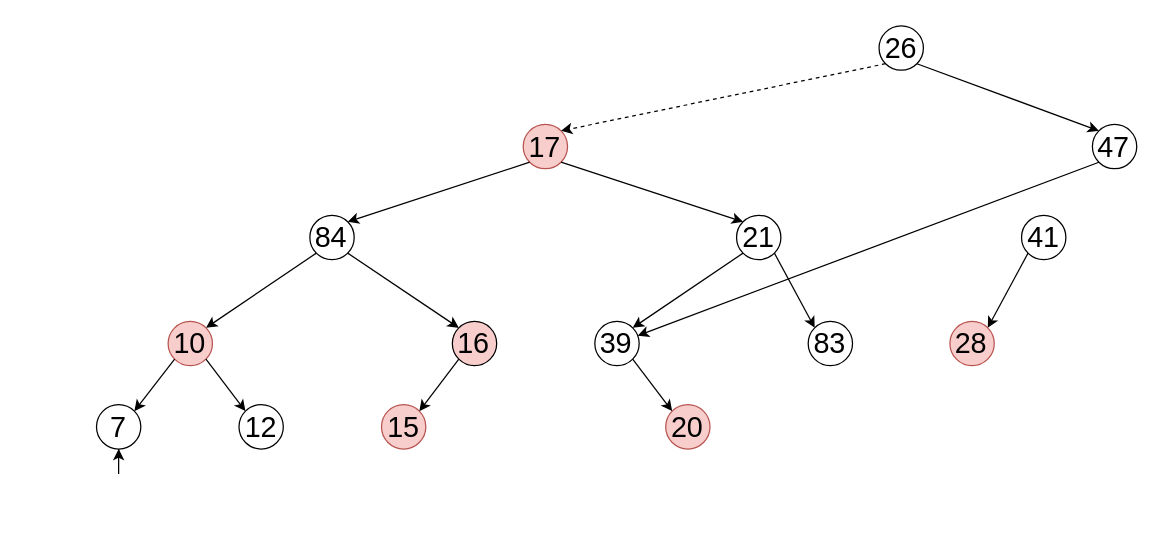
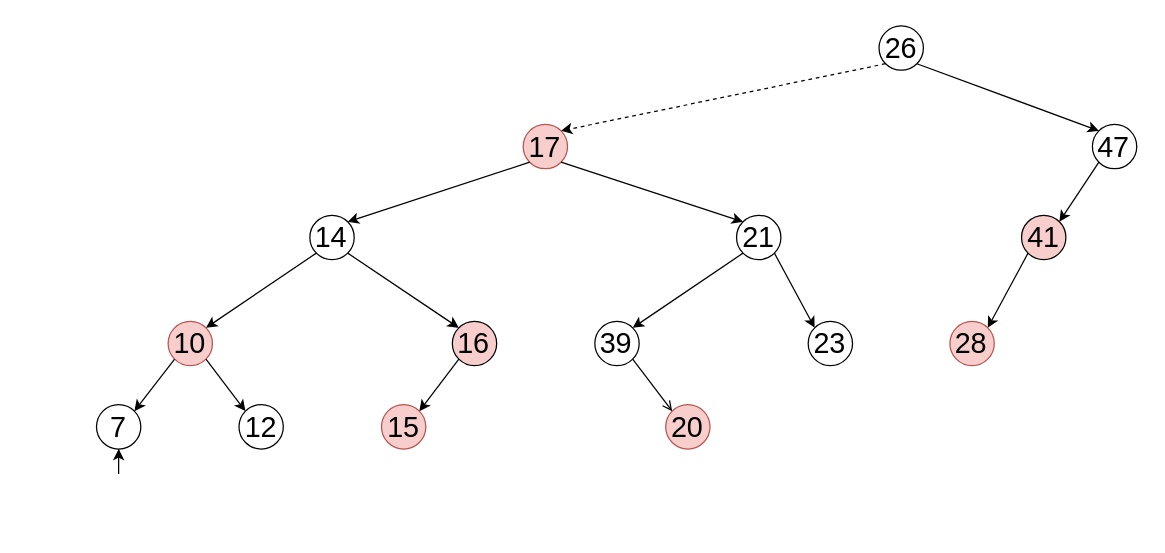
(331, 237) -> (331, 237)
(1044, 237) -> (1044, 237)
(872, 247) -> (1082, 188)
(830, 343) -> (830, 343)
(666, 403) -> (667, 405)
